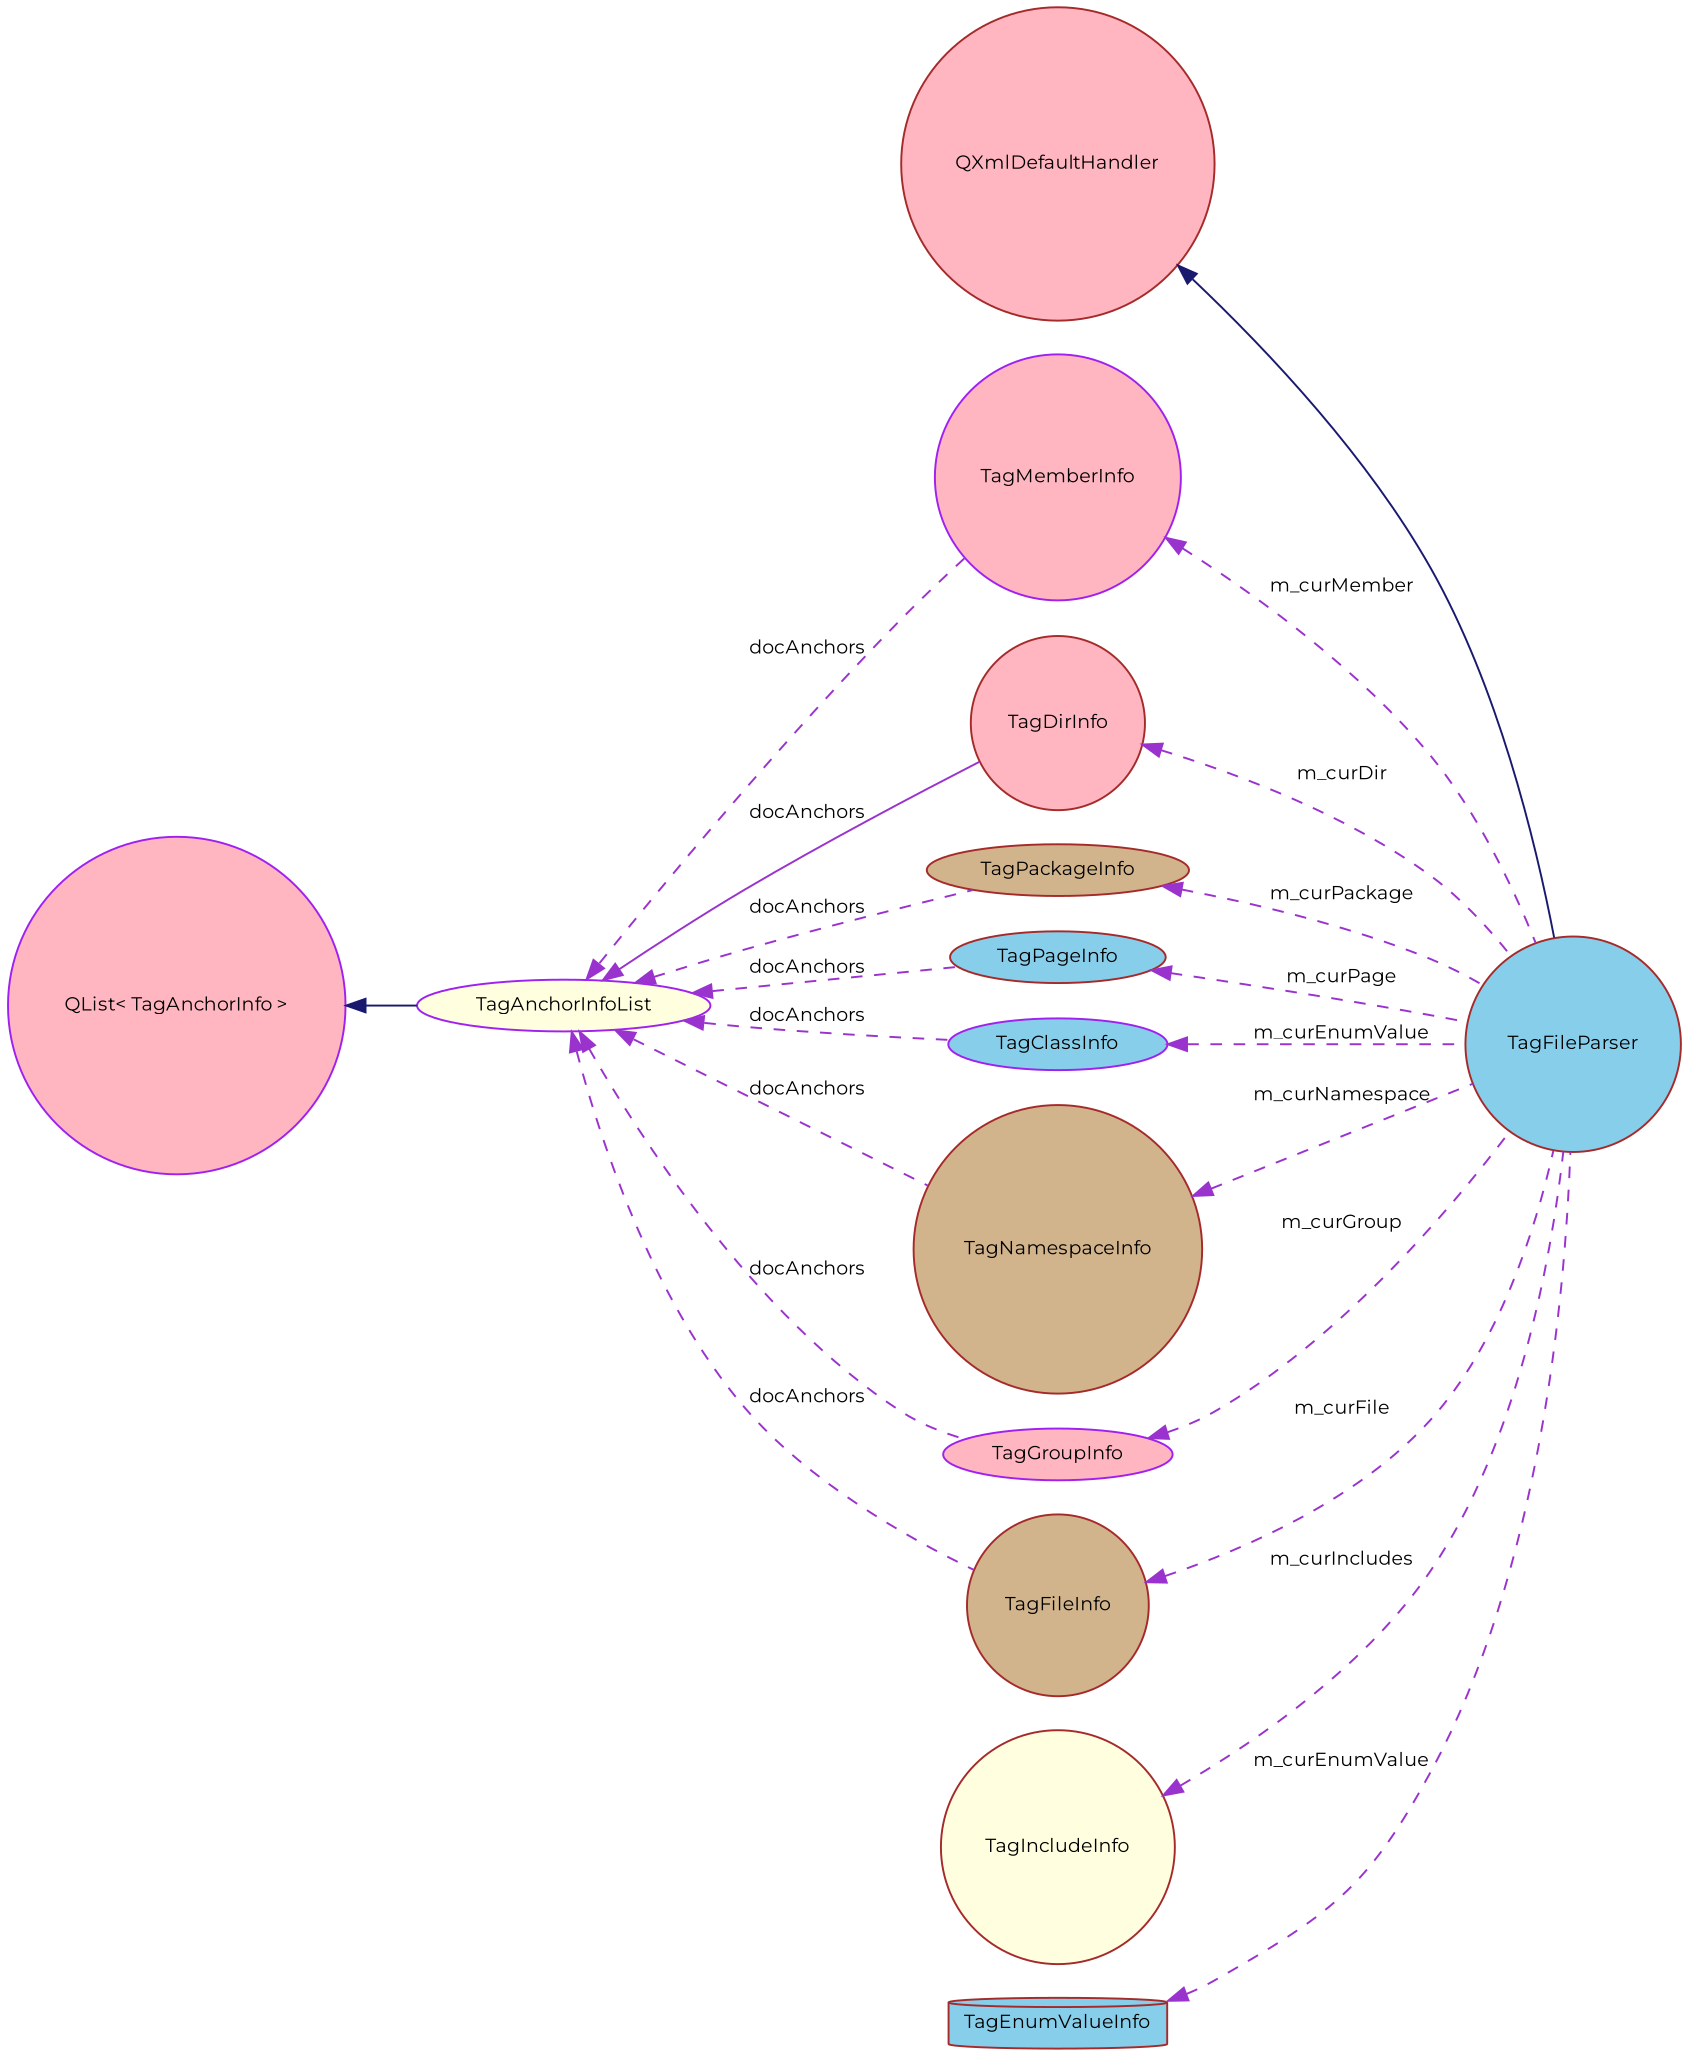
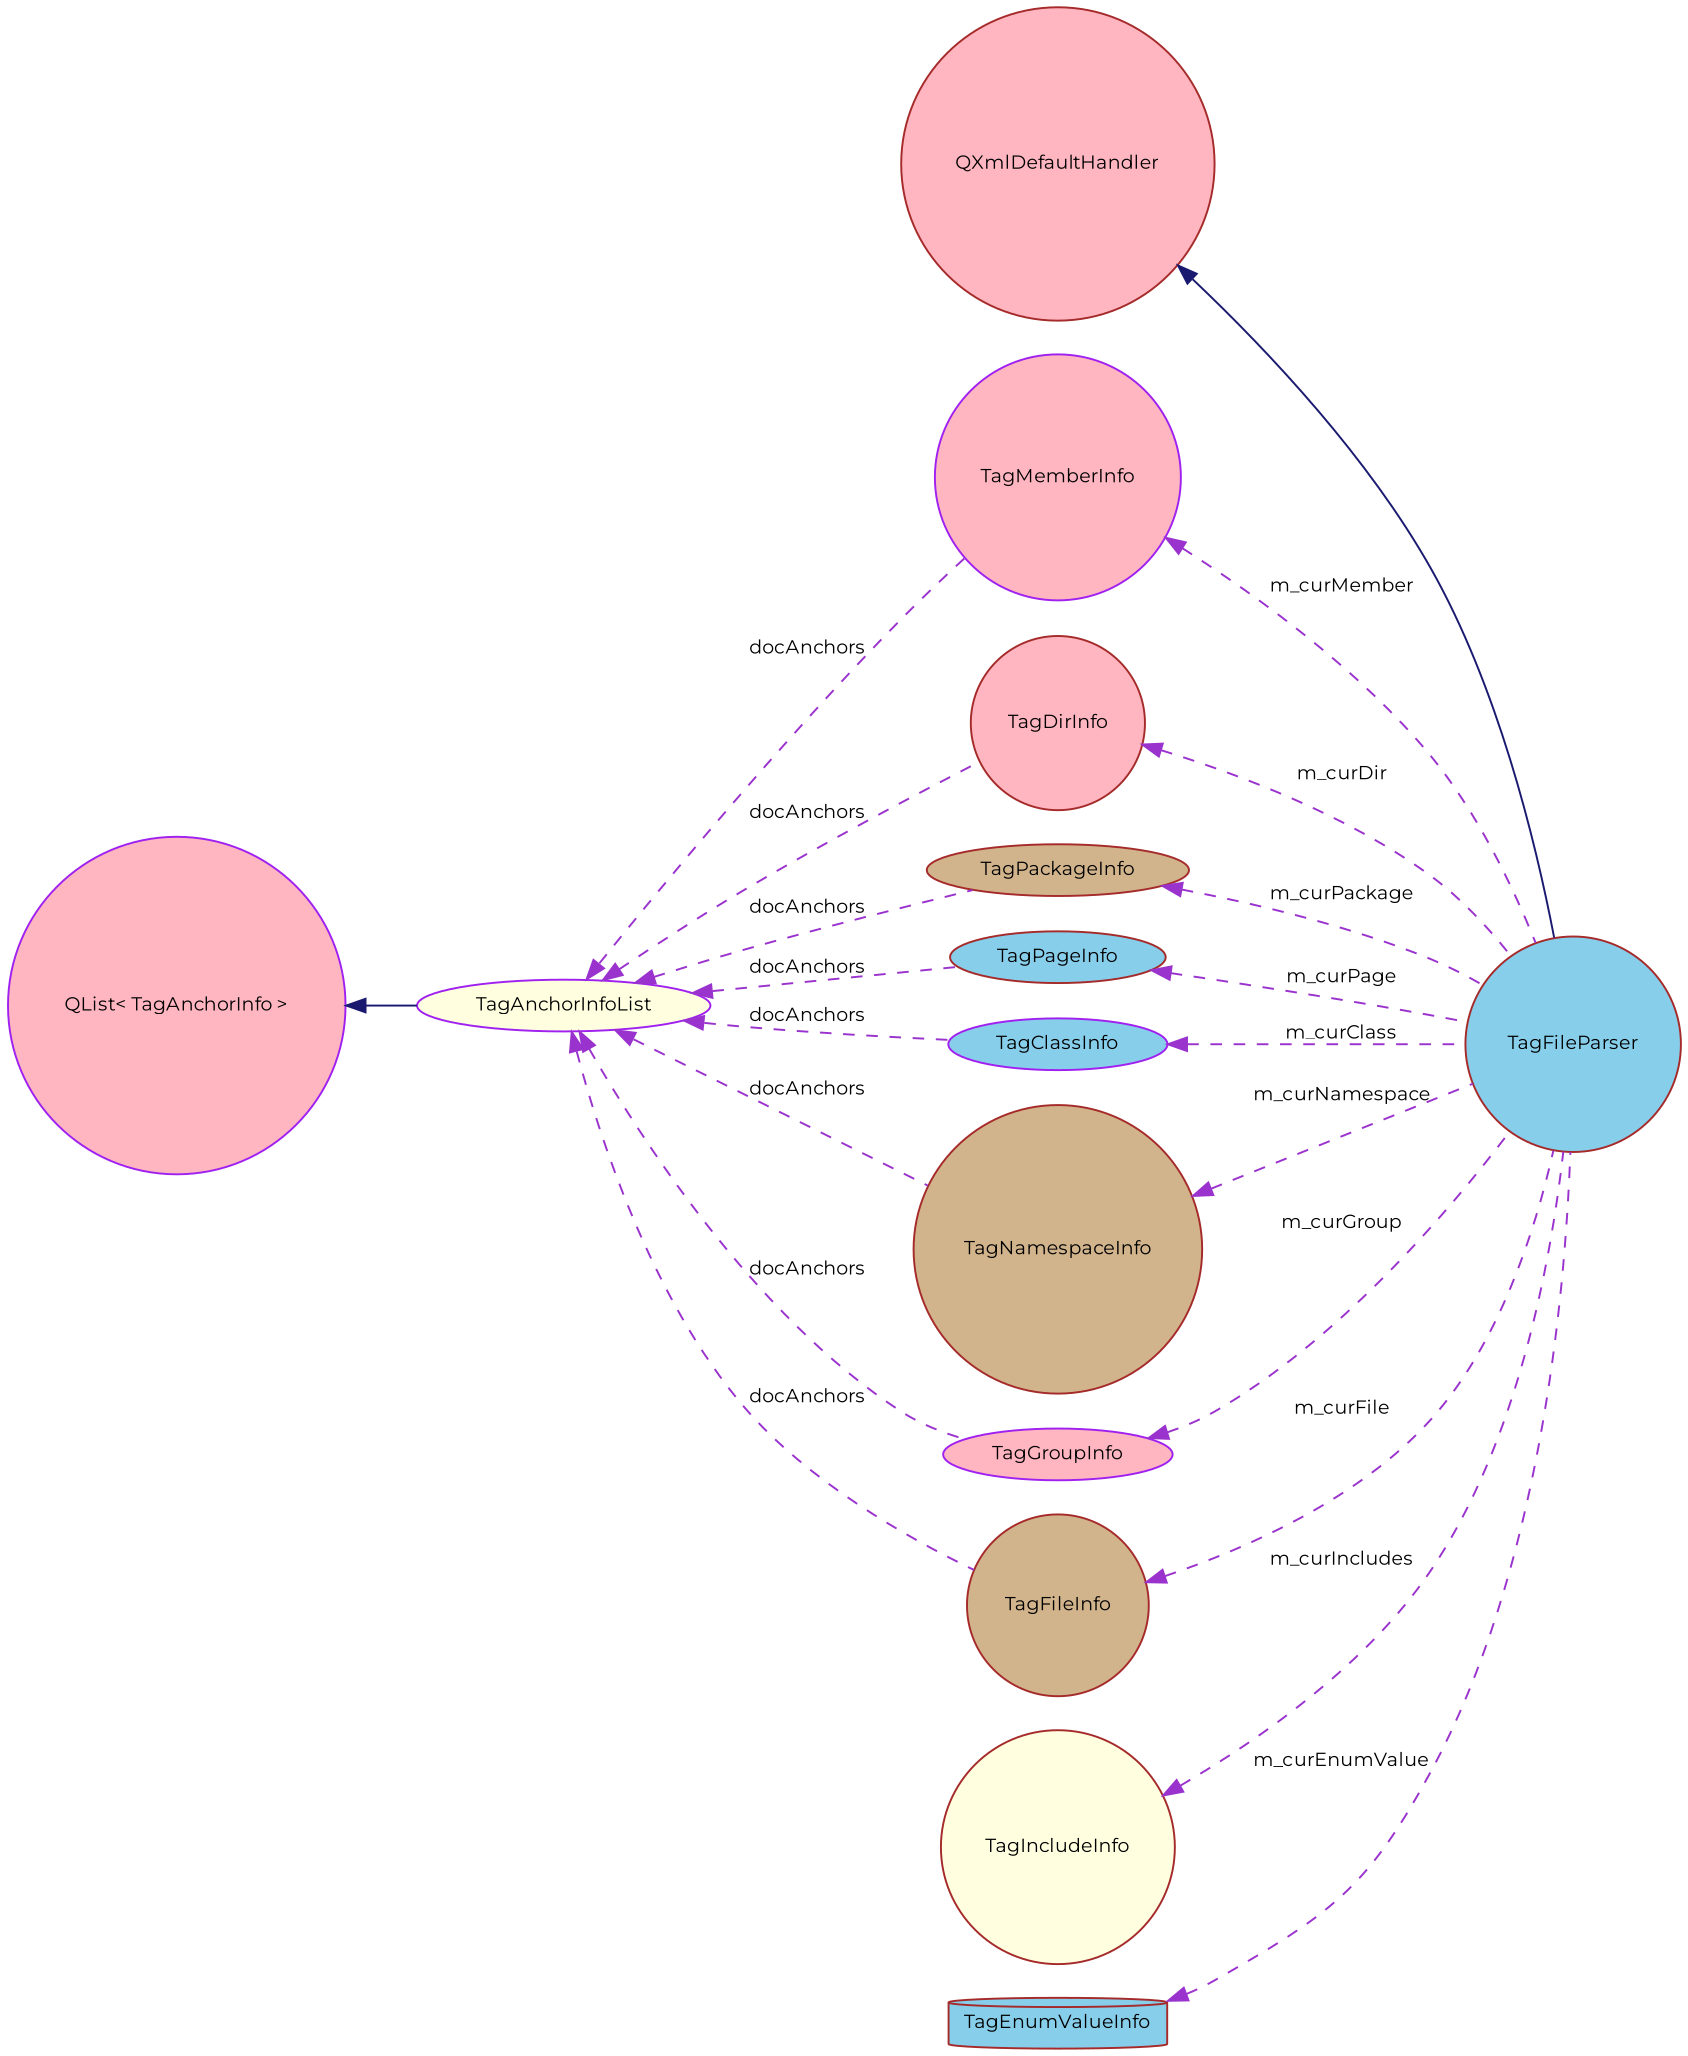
(796, 860) -> (796, 860)
(1340, 1034) -> (1340, 1034)
